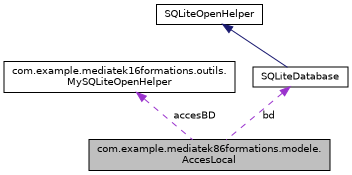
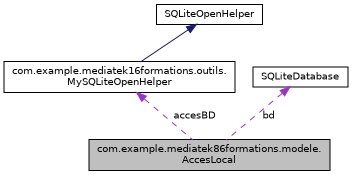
(259, 49) -> (164, 46)
